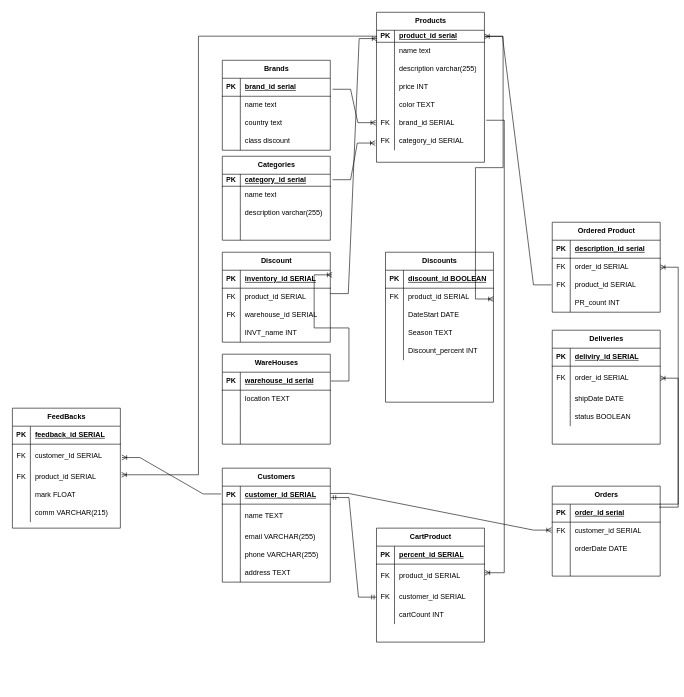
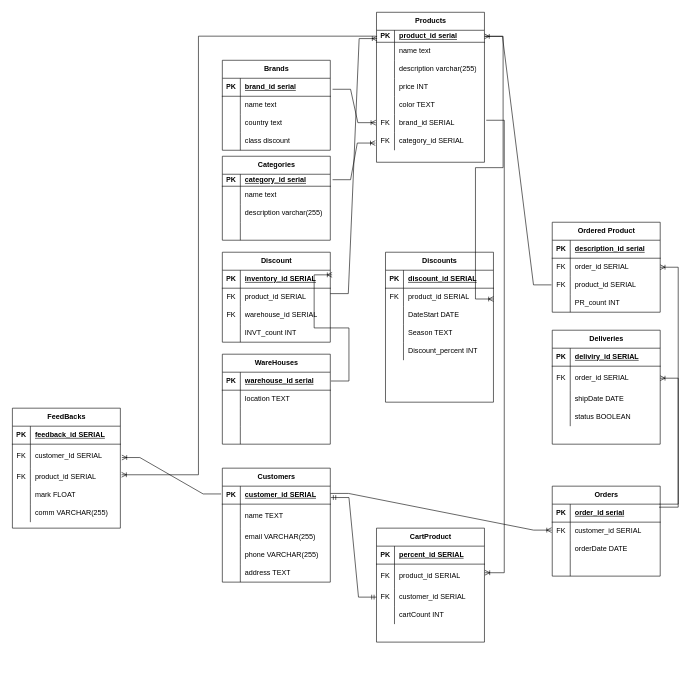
(445, 279) -> (443, 279)
(270, 333) -> (272, 333)
(68, 513) -> (68, 513)
